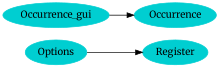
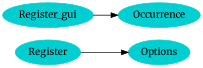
(56, 15) -> (48, 15)
(111, 52) -> (101, 52)
